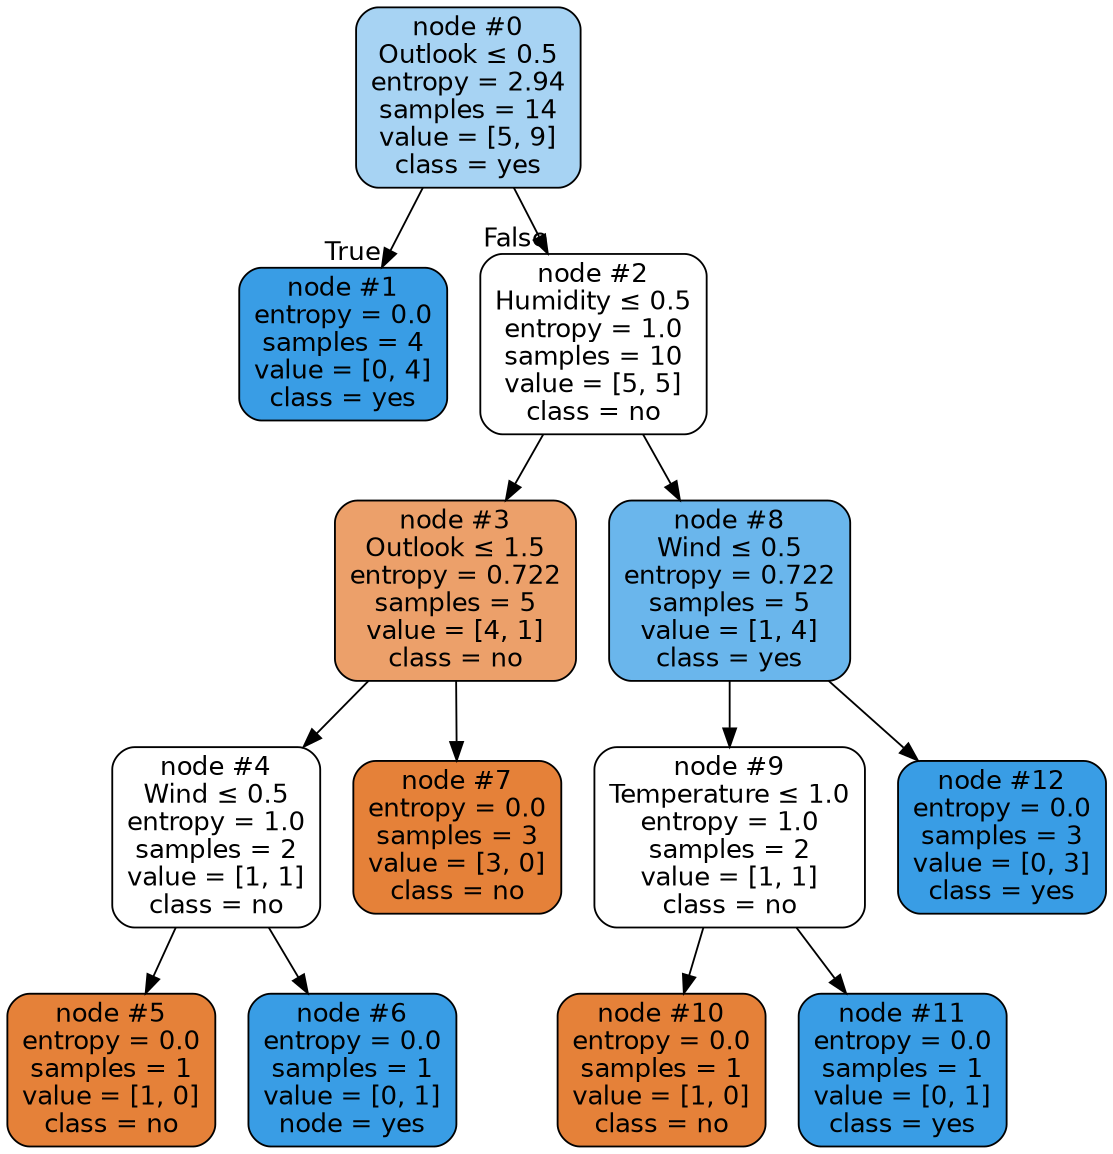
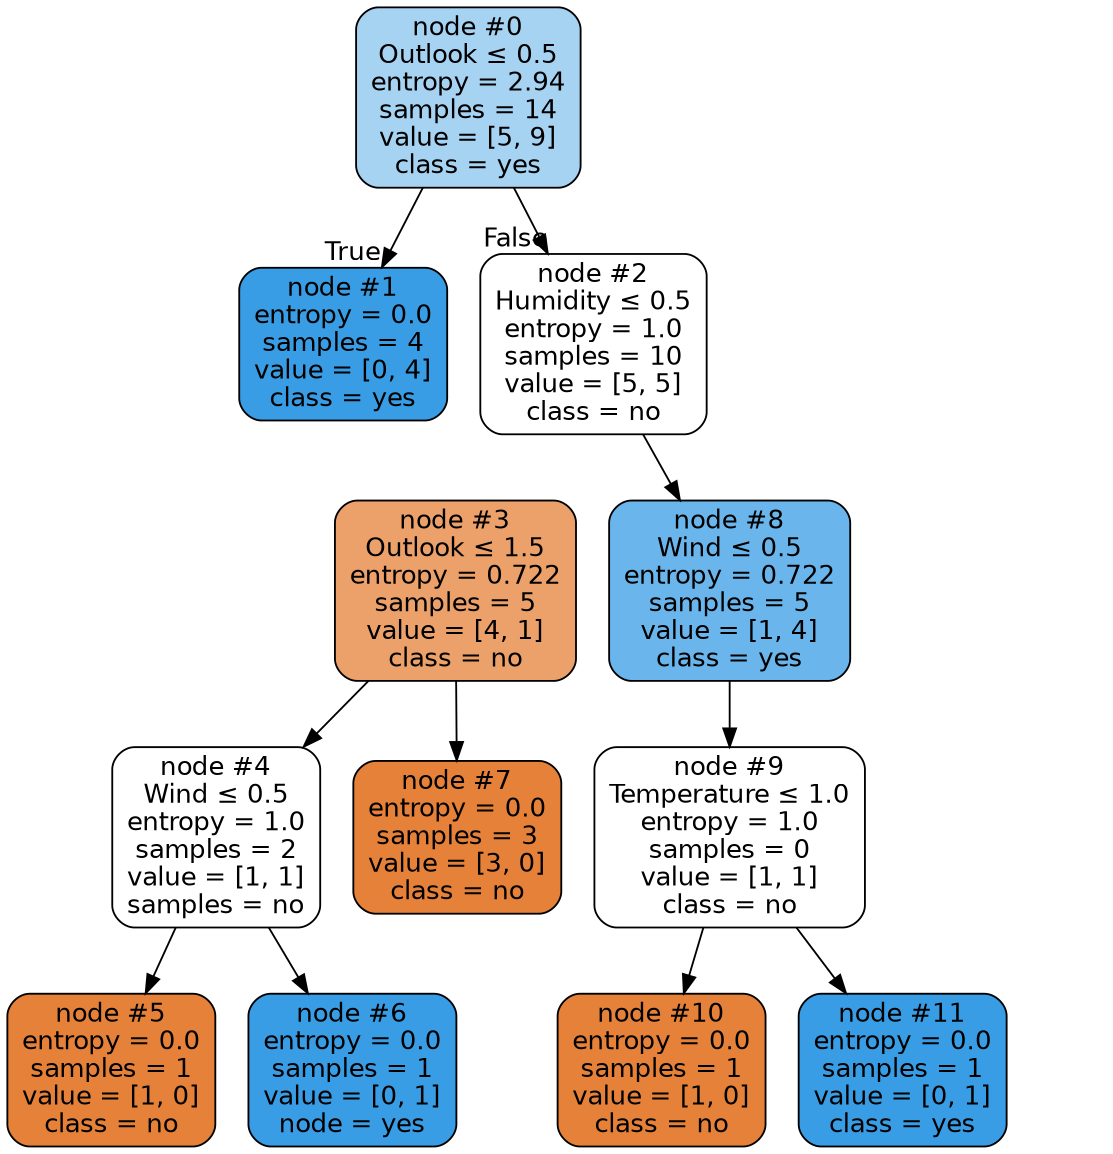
(529, 459) -> none
(1002, 837) -> none
(730, 850) -> (730, 850)
(216, 905) -> (216, 905)
